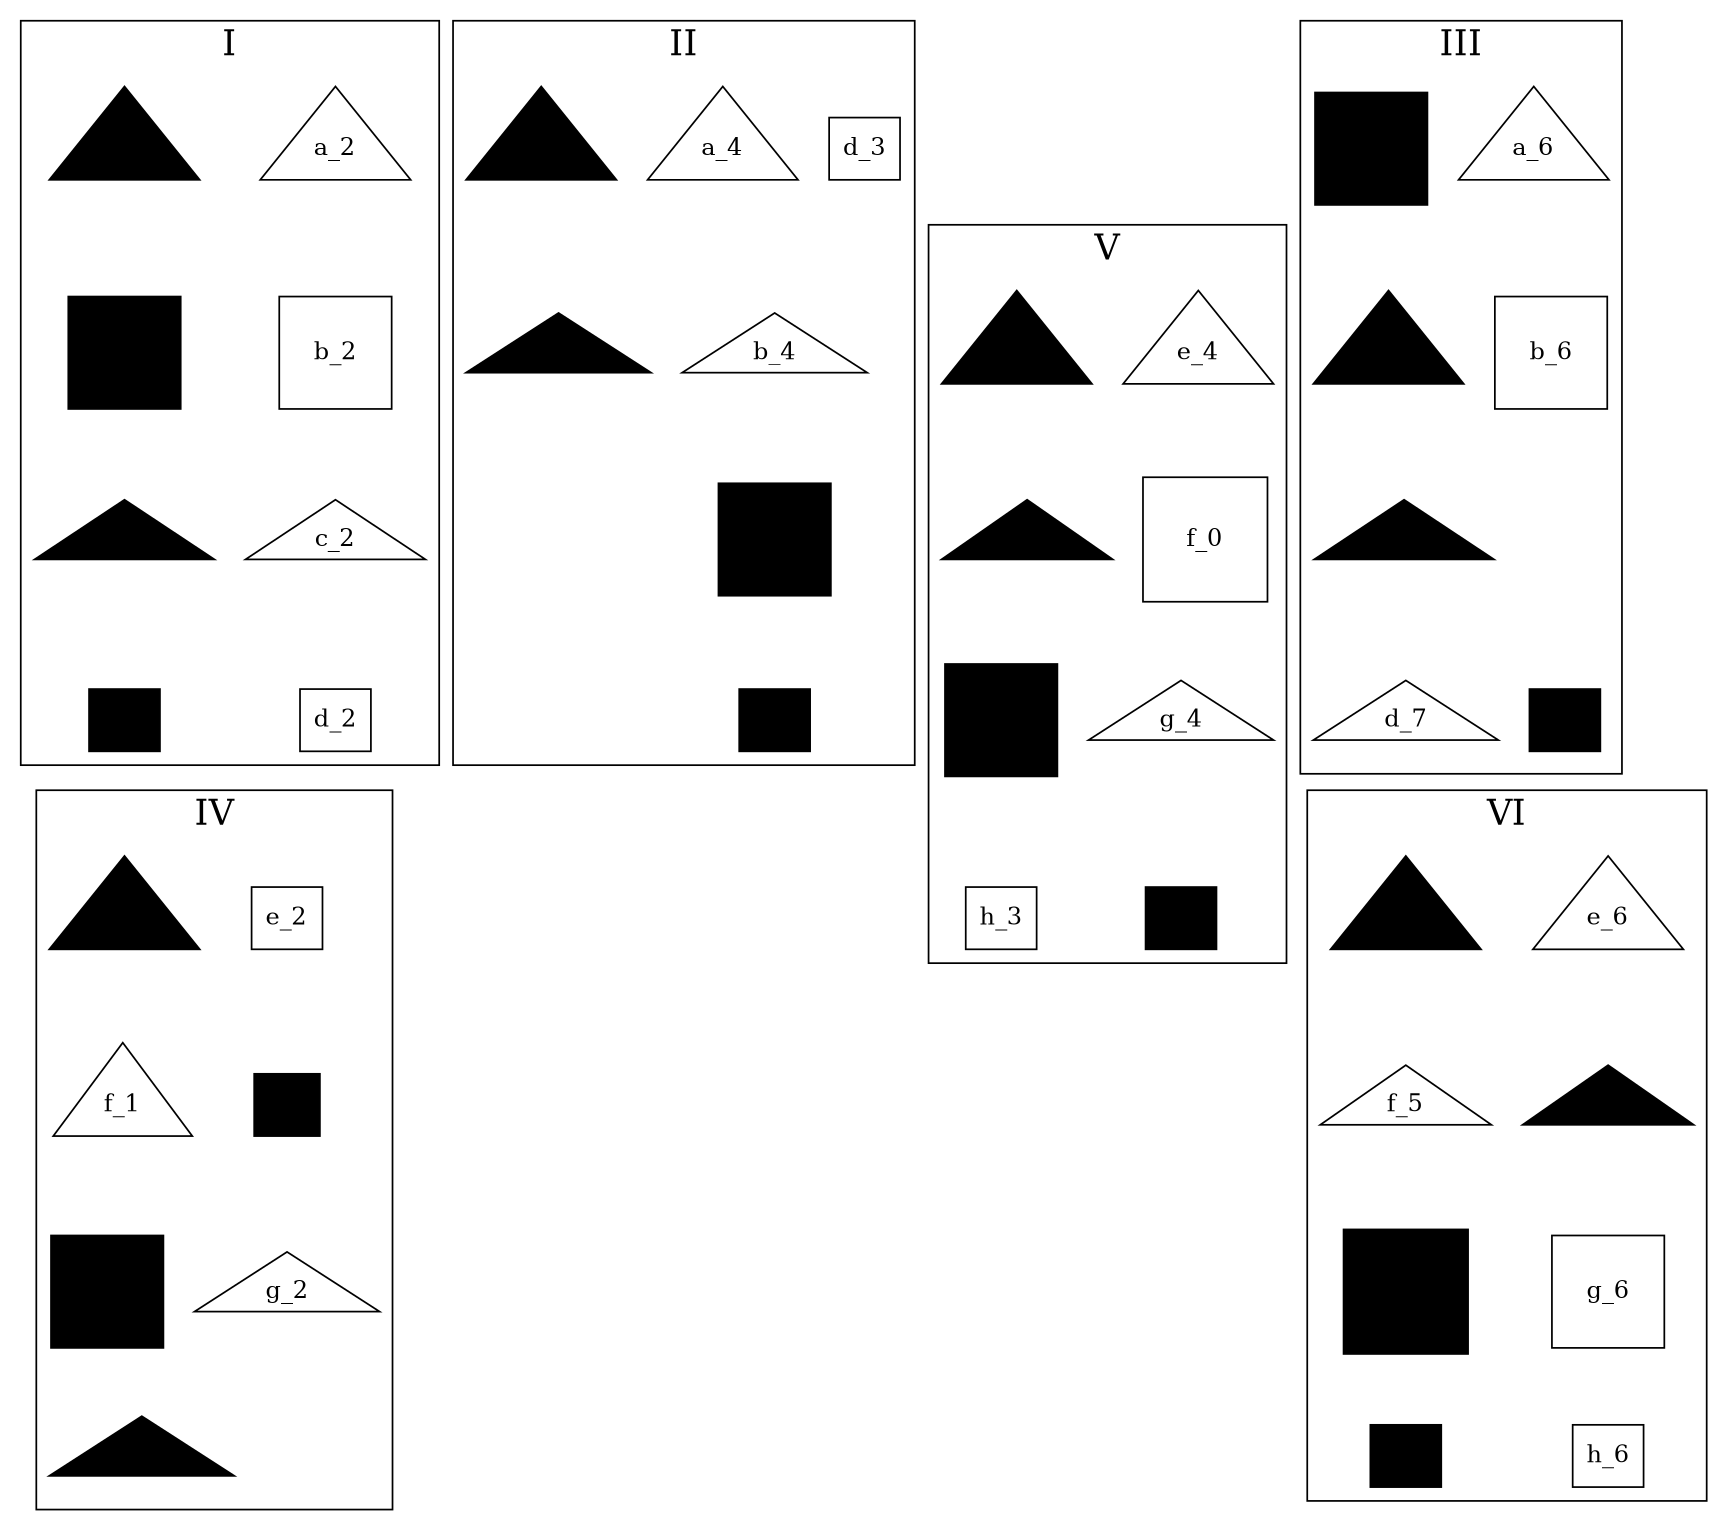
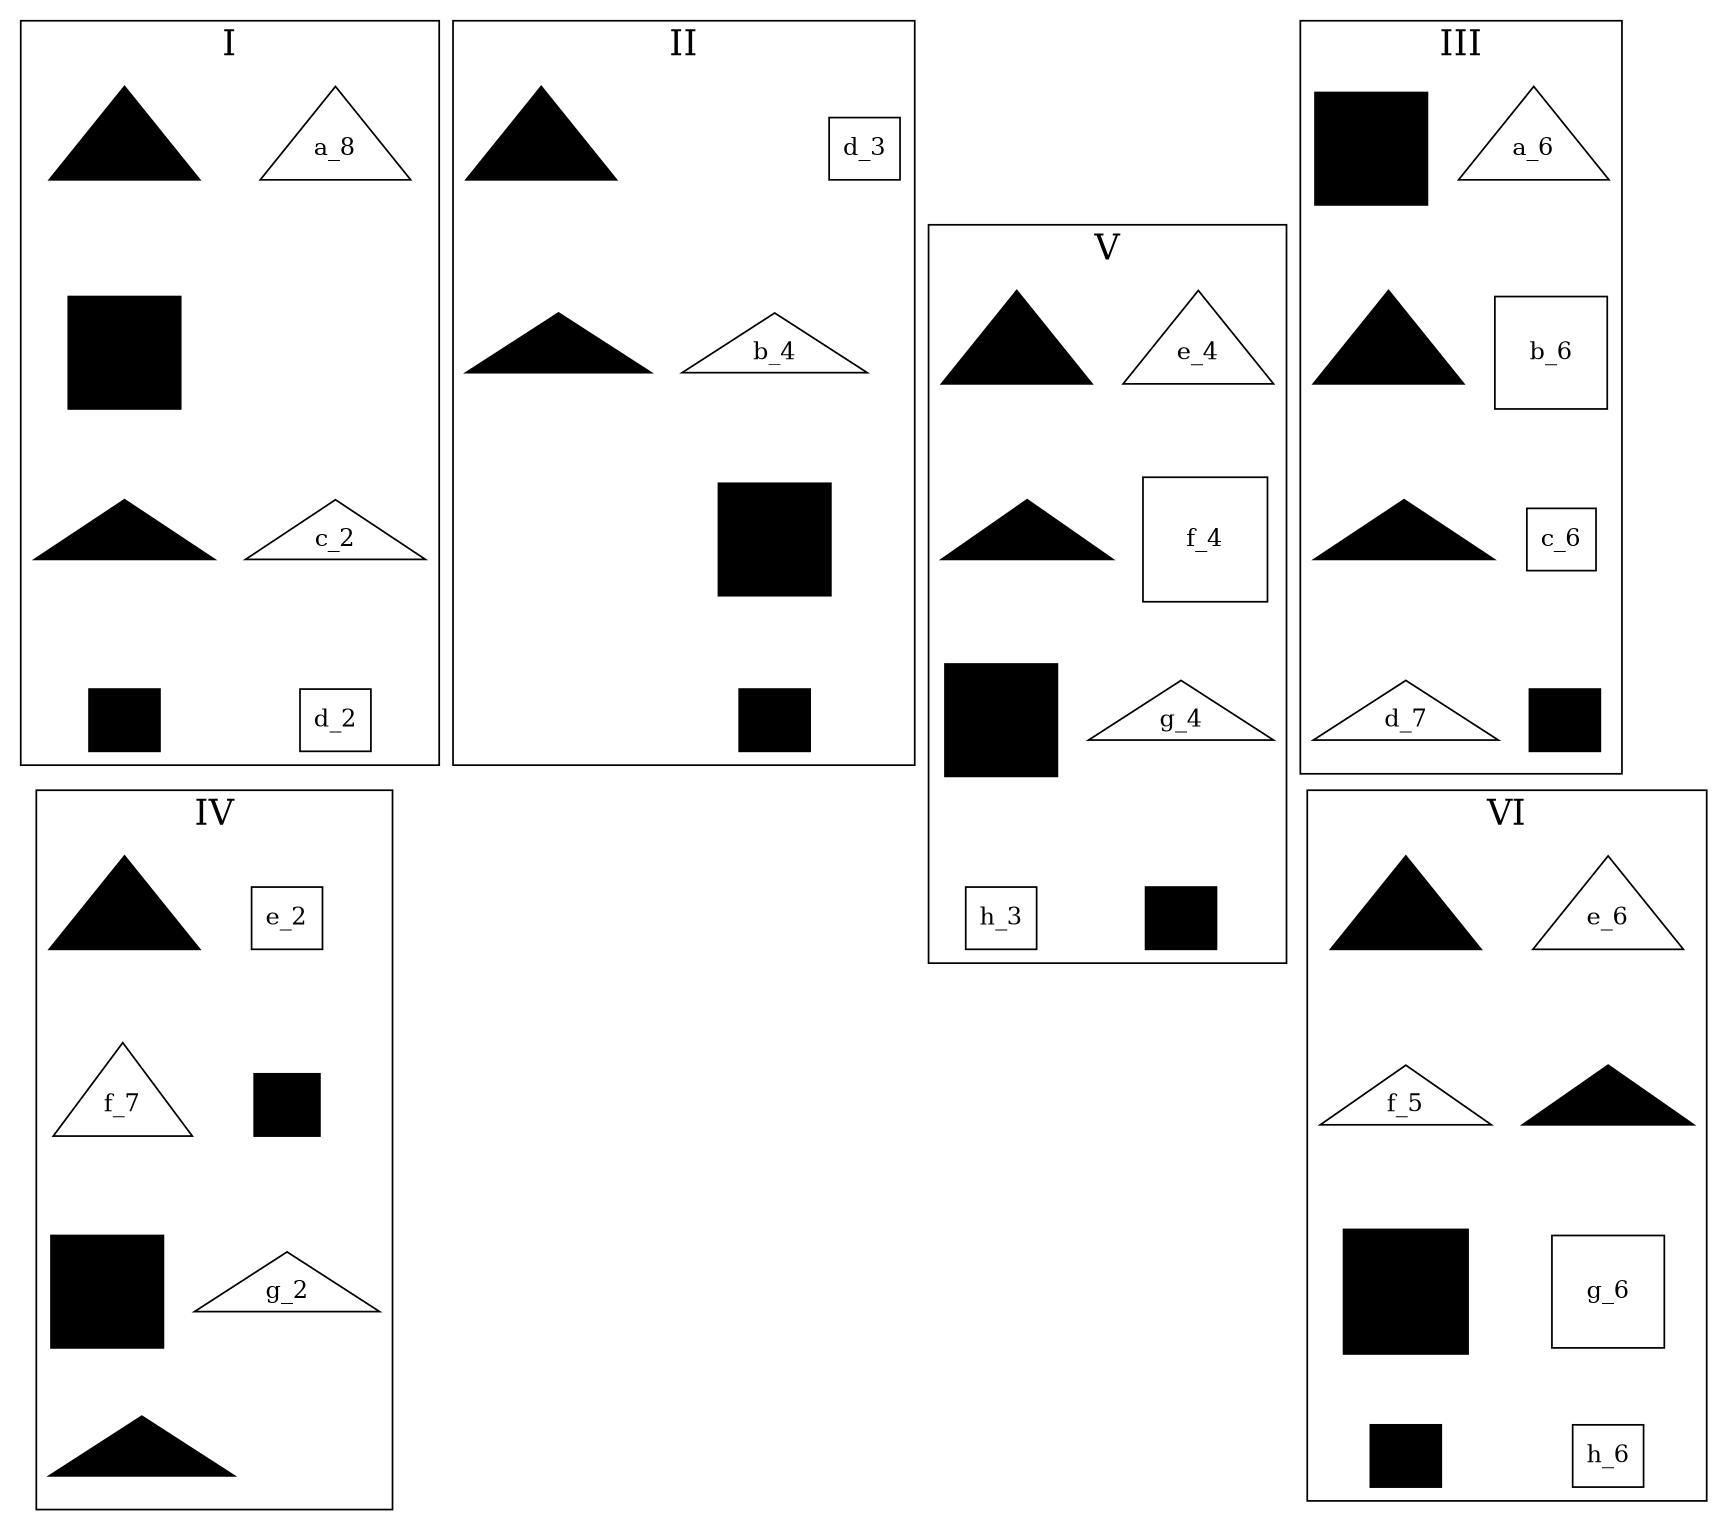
(335, 149) -> (335, 149)
(723, 149) -> none
(335, 353) -> none
(1205, 540) -> (1205, 540)
none -> (1561, 540)
(123, 1105) -> (123, 1105)
